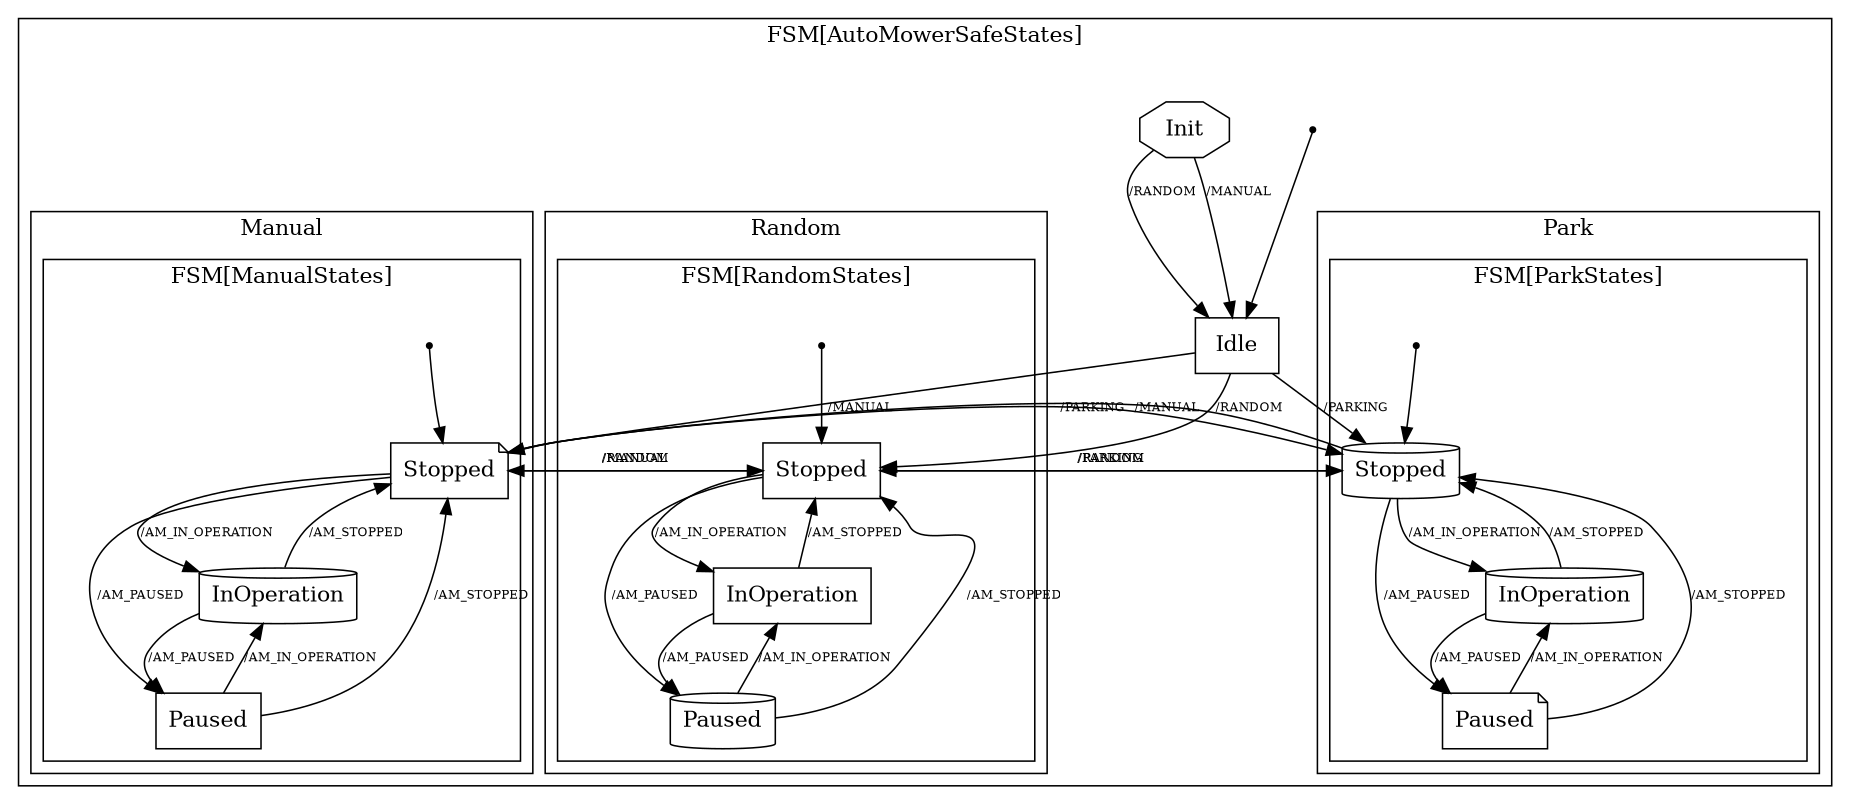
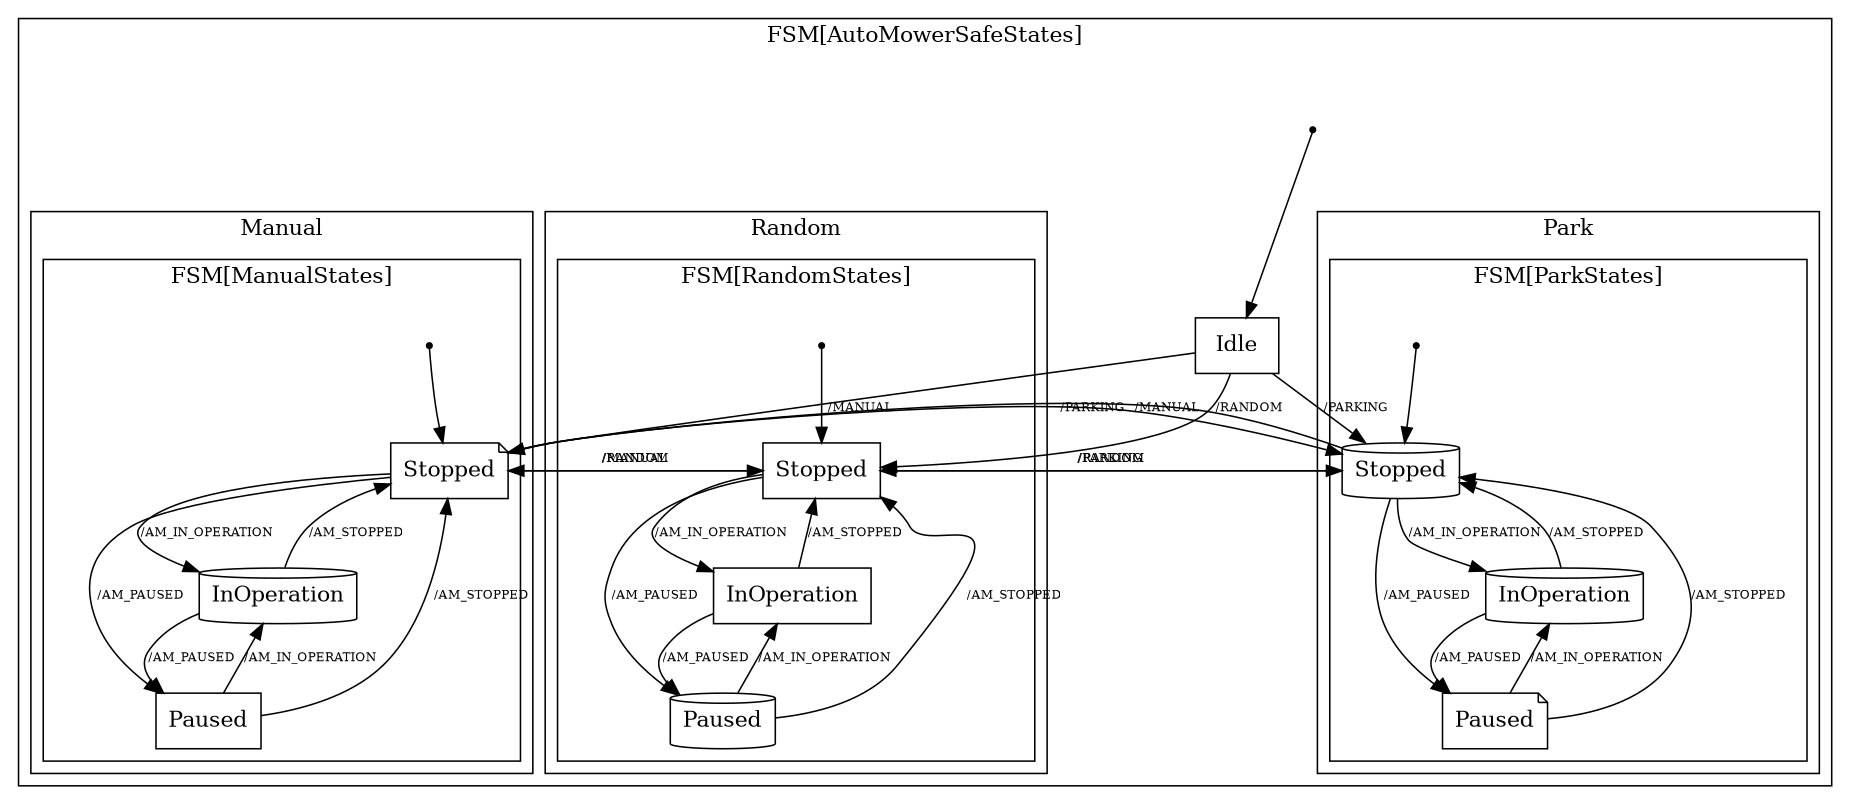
(1185, 130) -> none
